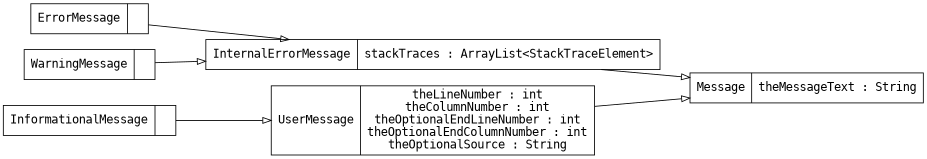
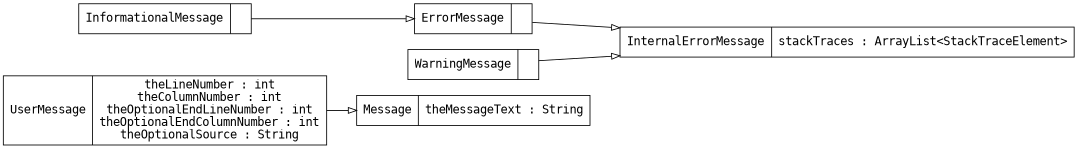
(641, 73) -> none
(219, 120) -> (329, 19)
